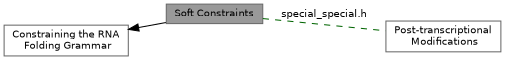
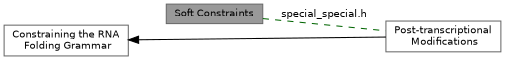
(152, 25) -> (262, 38)
